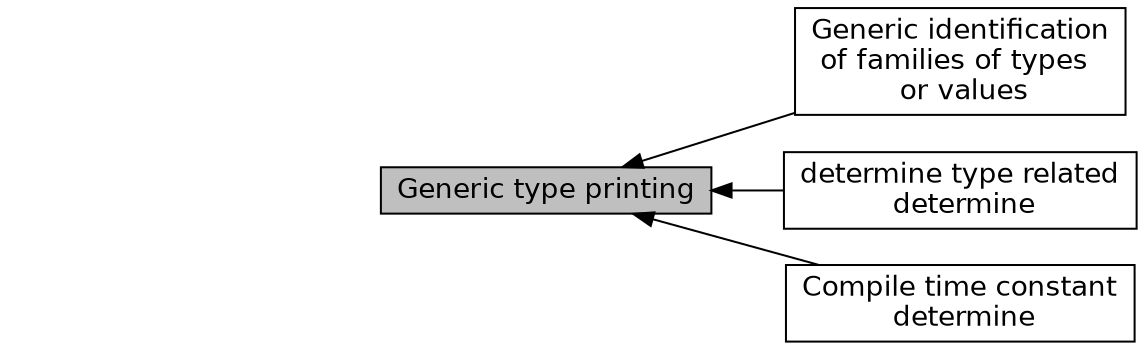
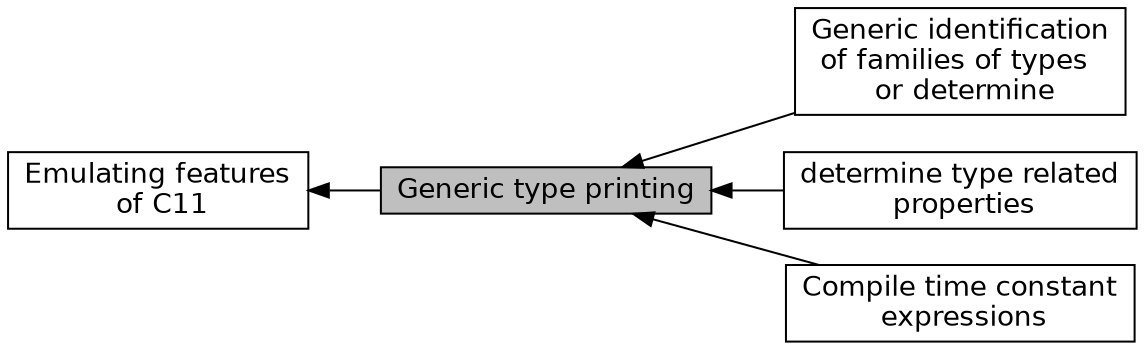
(960, 61) -> (960, 61)
none -> (158, 190)
(960, 190) -> (960, 190)
(960, 303) -> (960, 303)
